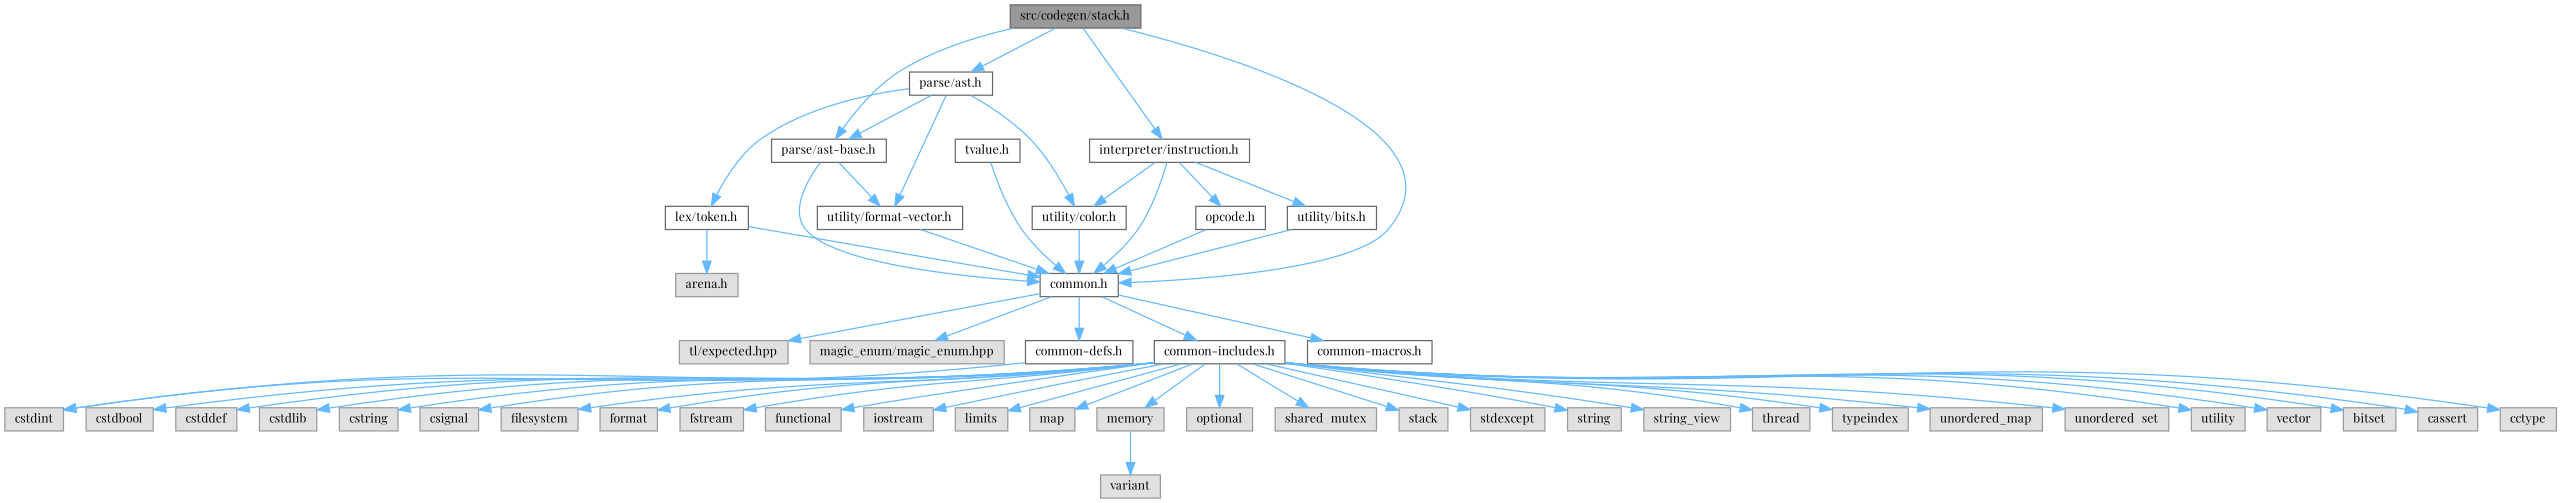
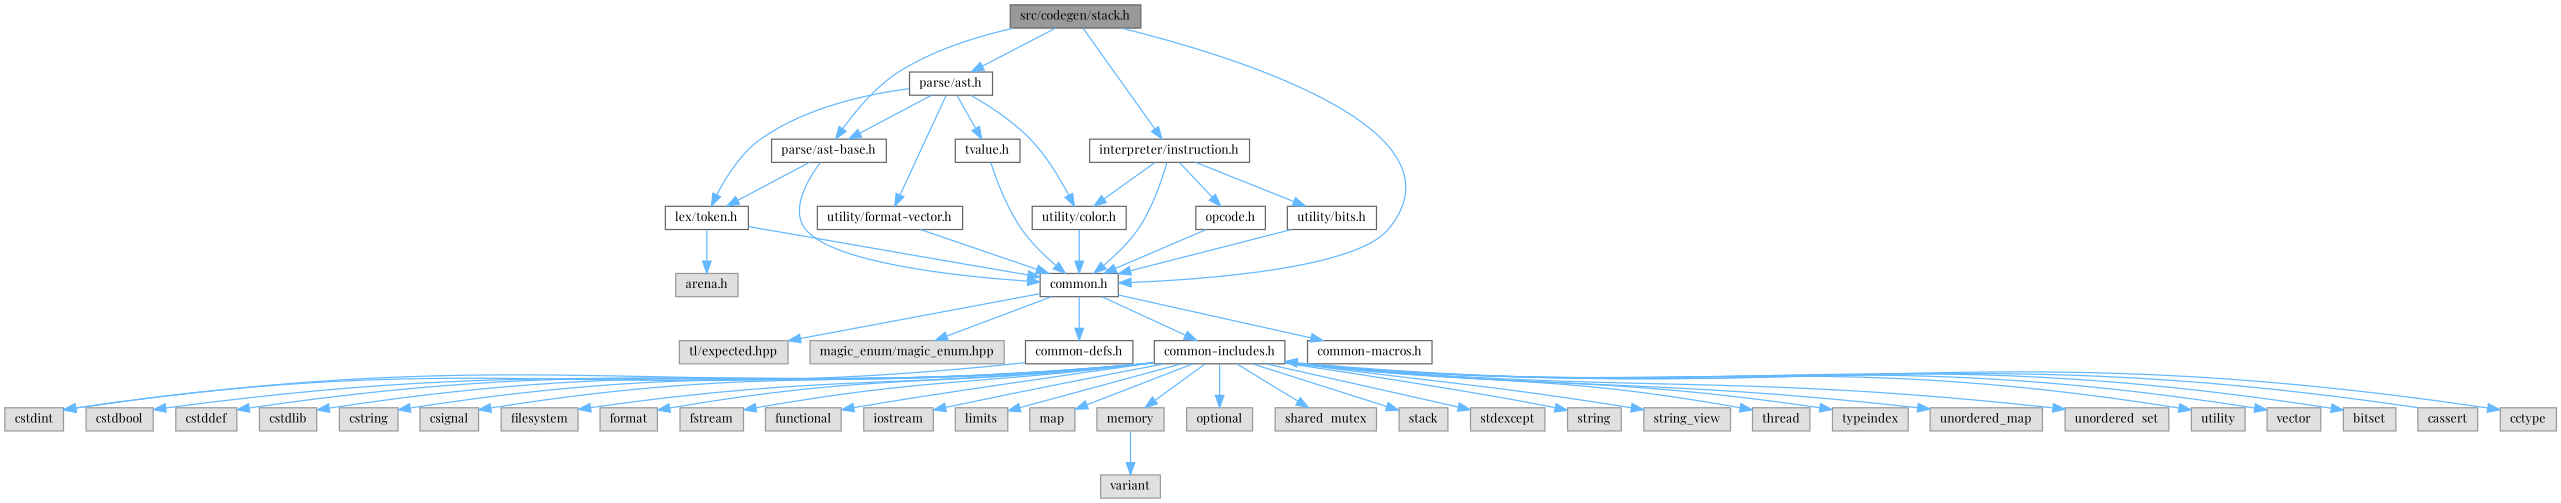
none -> (966, 112)
(855, 180) -> (774, 181)
(1846, 375) -> (1858, 375)
